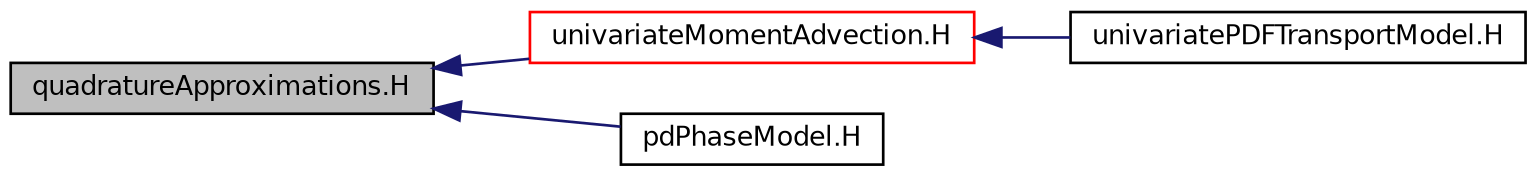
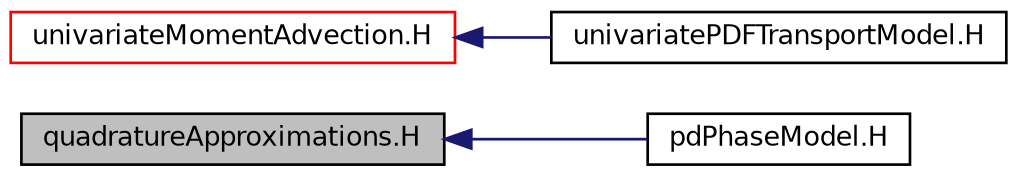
(495, 62) -> none
